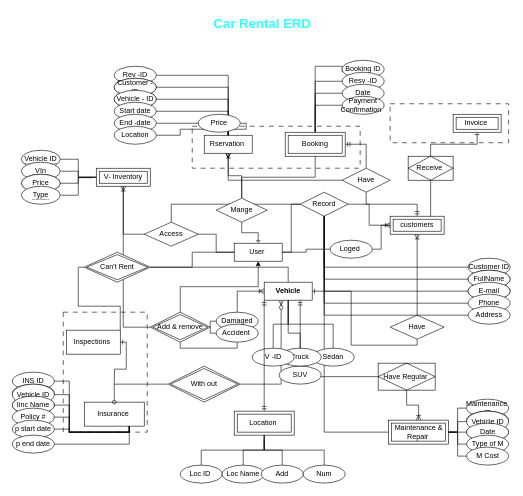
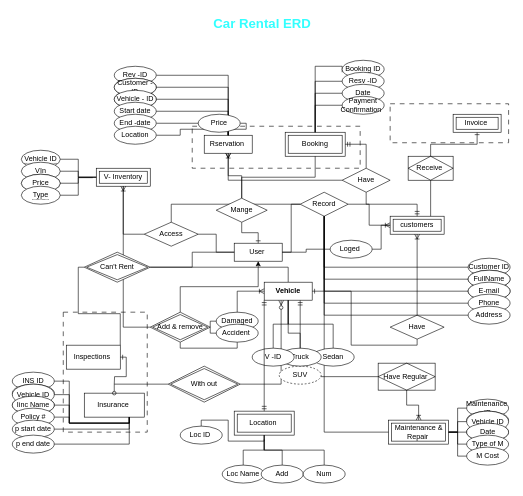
(93, 342) -> (93, 357)
(300, 375) -> (300, 375)
(114, 414) -> (114, 405)
(201, 474) -> (201, 435)
